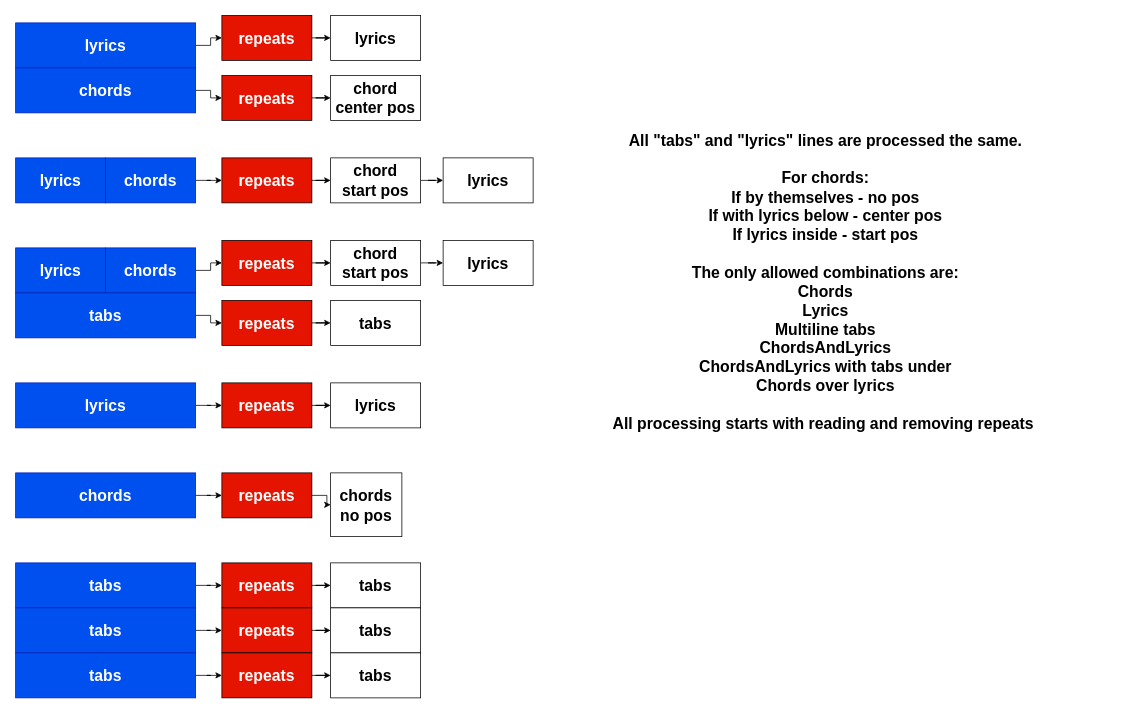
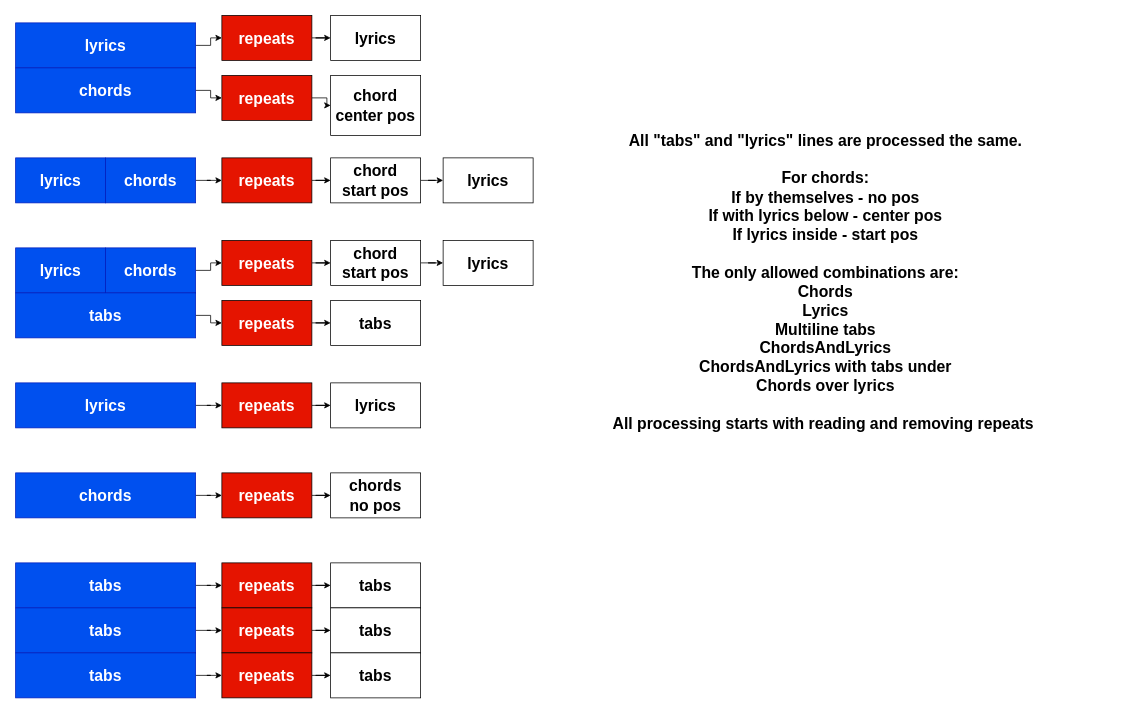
(375, 98) -> (375, 105)
(366, 505) -> (375, 495)
